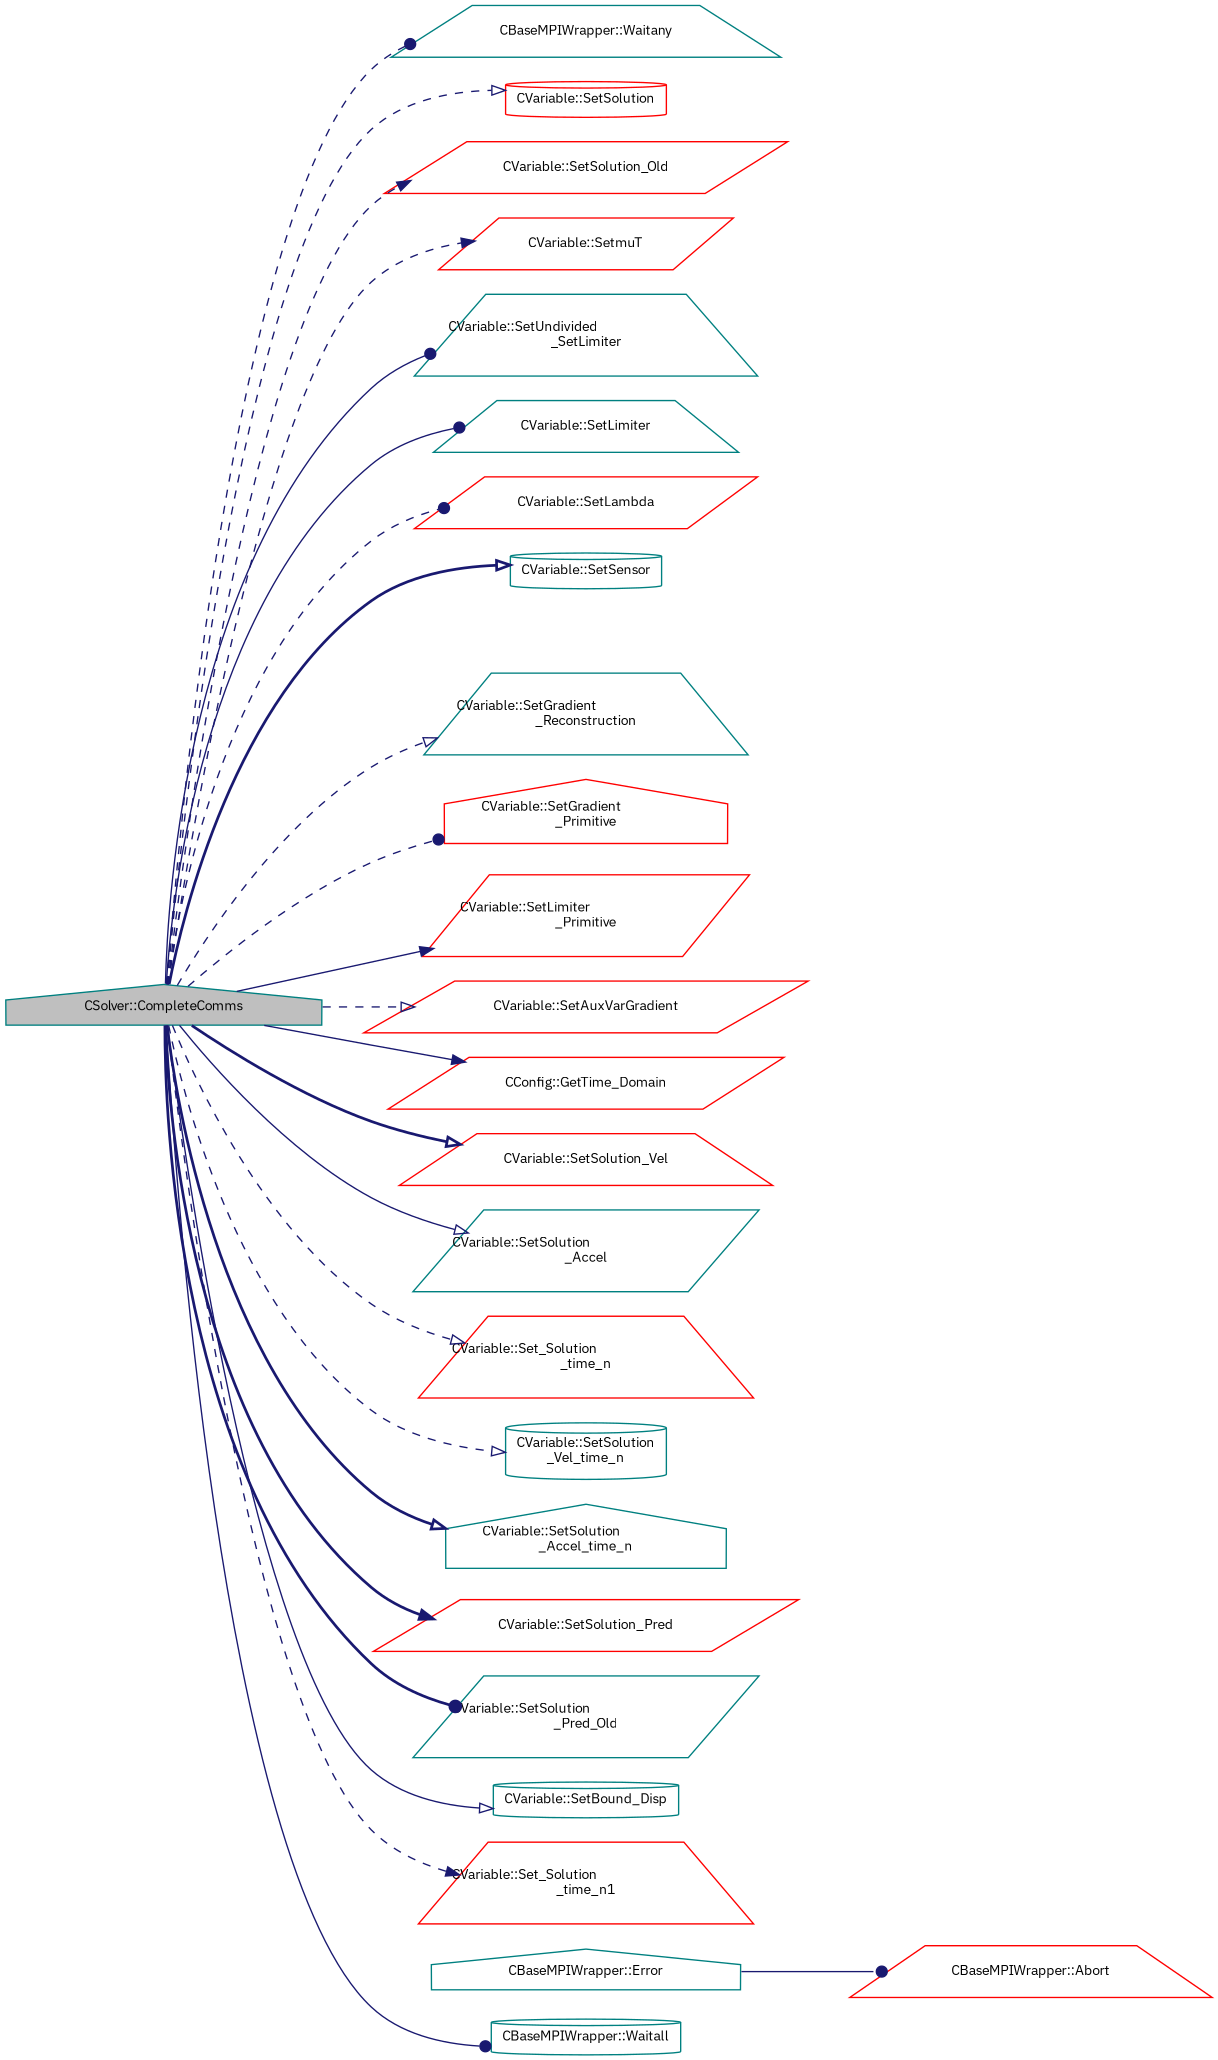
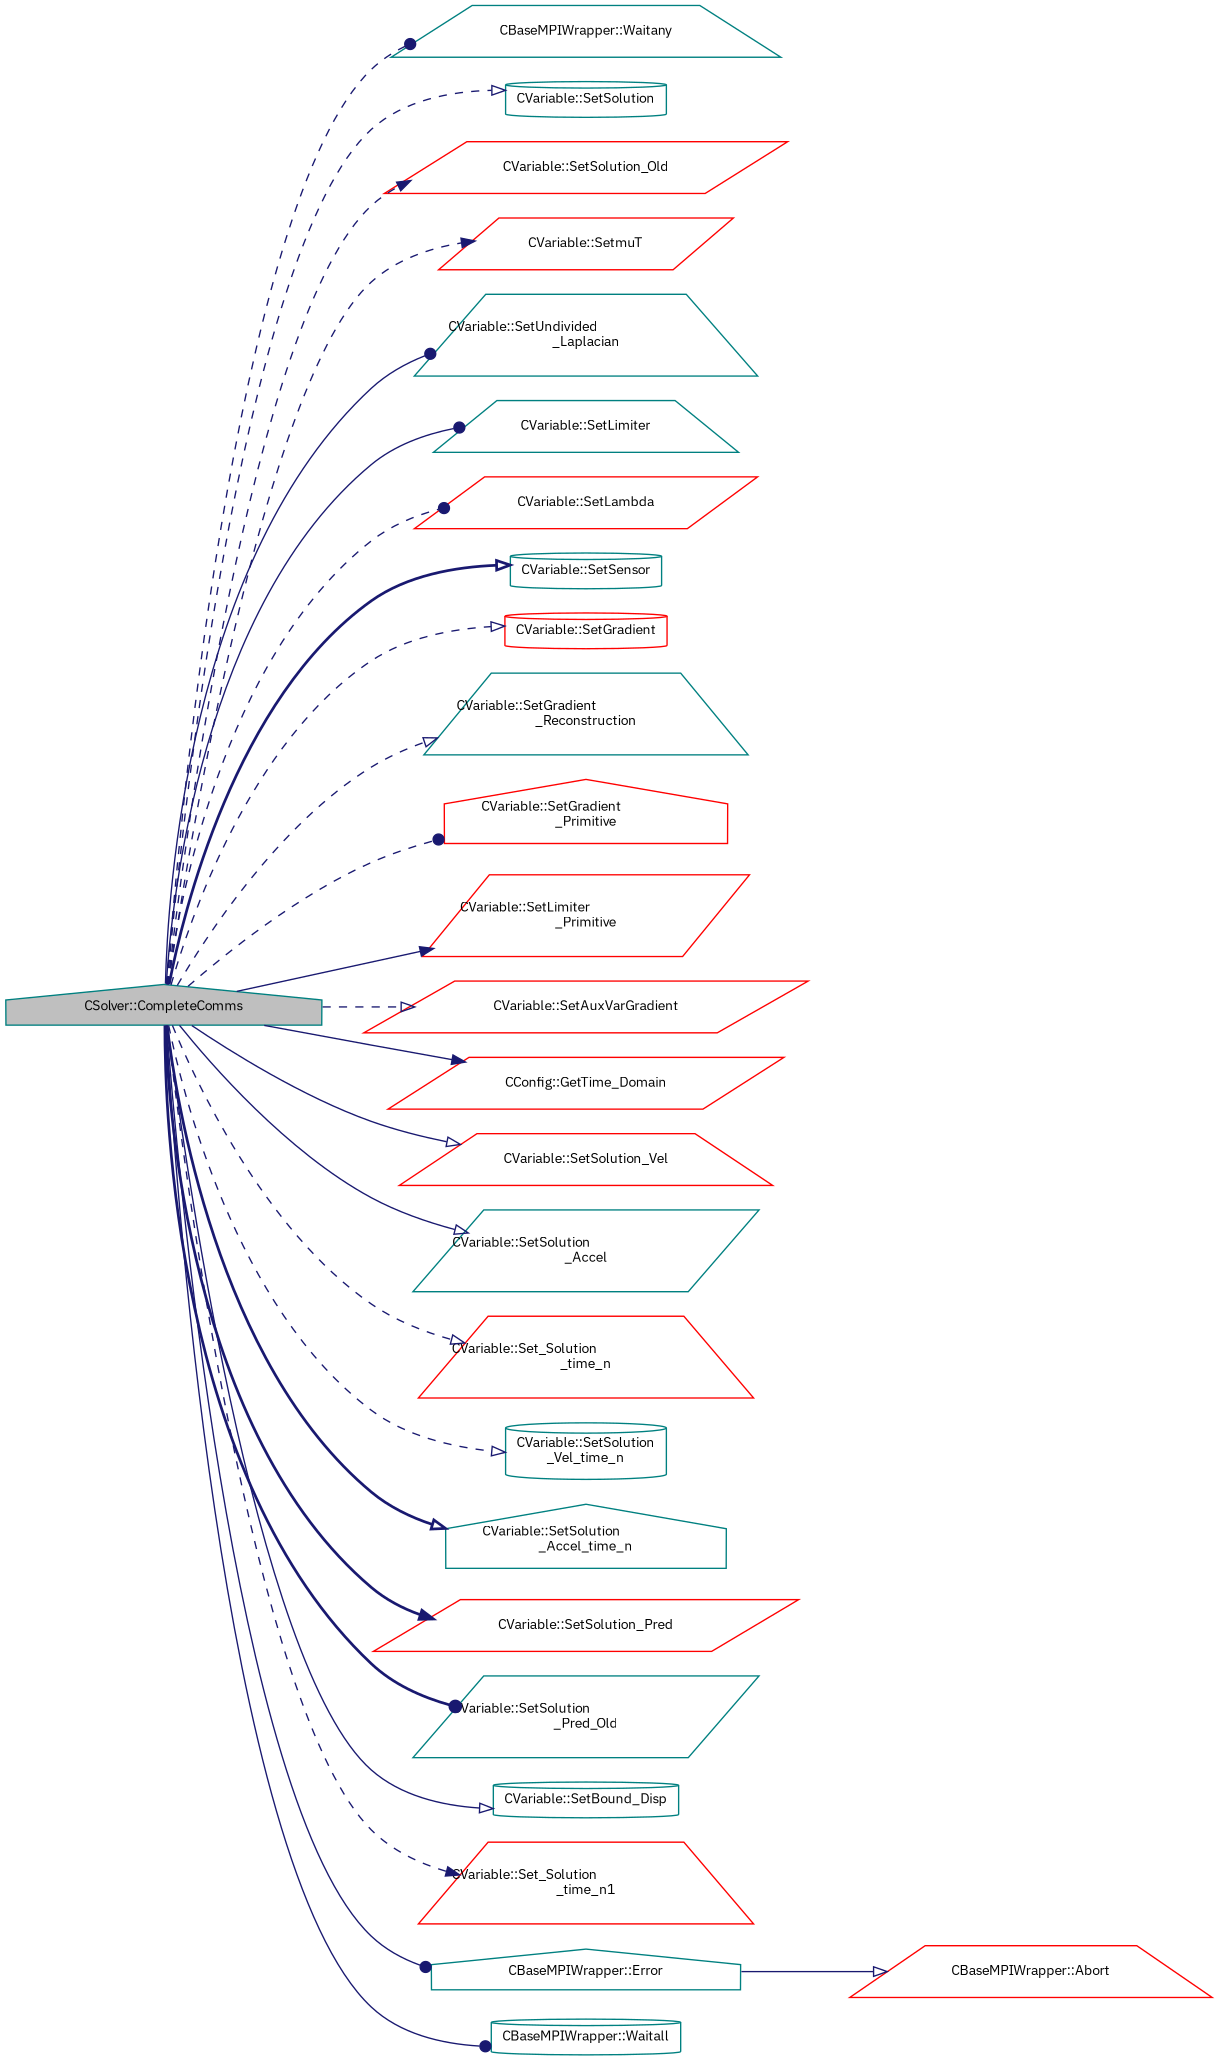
(586, 99) -> (586, 99)
(586, 335) -> (586, 335)
none -> (586, 631)
(314, 1097) -> (314, 1097)
none -> (229, 1522)
(807, 1972) -> (807, 1972)
